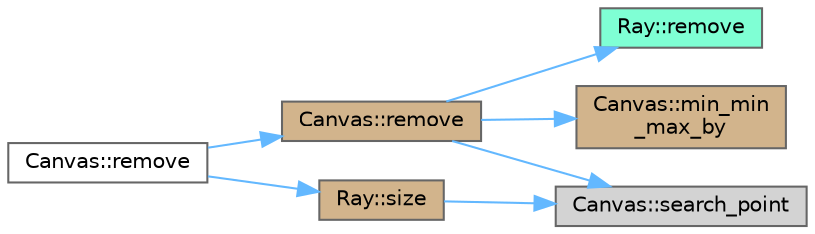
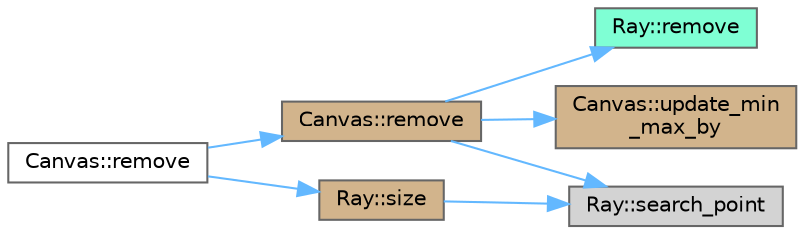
(681, 117) -> (676, 117)
(681, 206) -> (676, 206)
